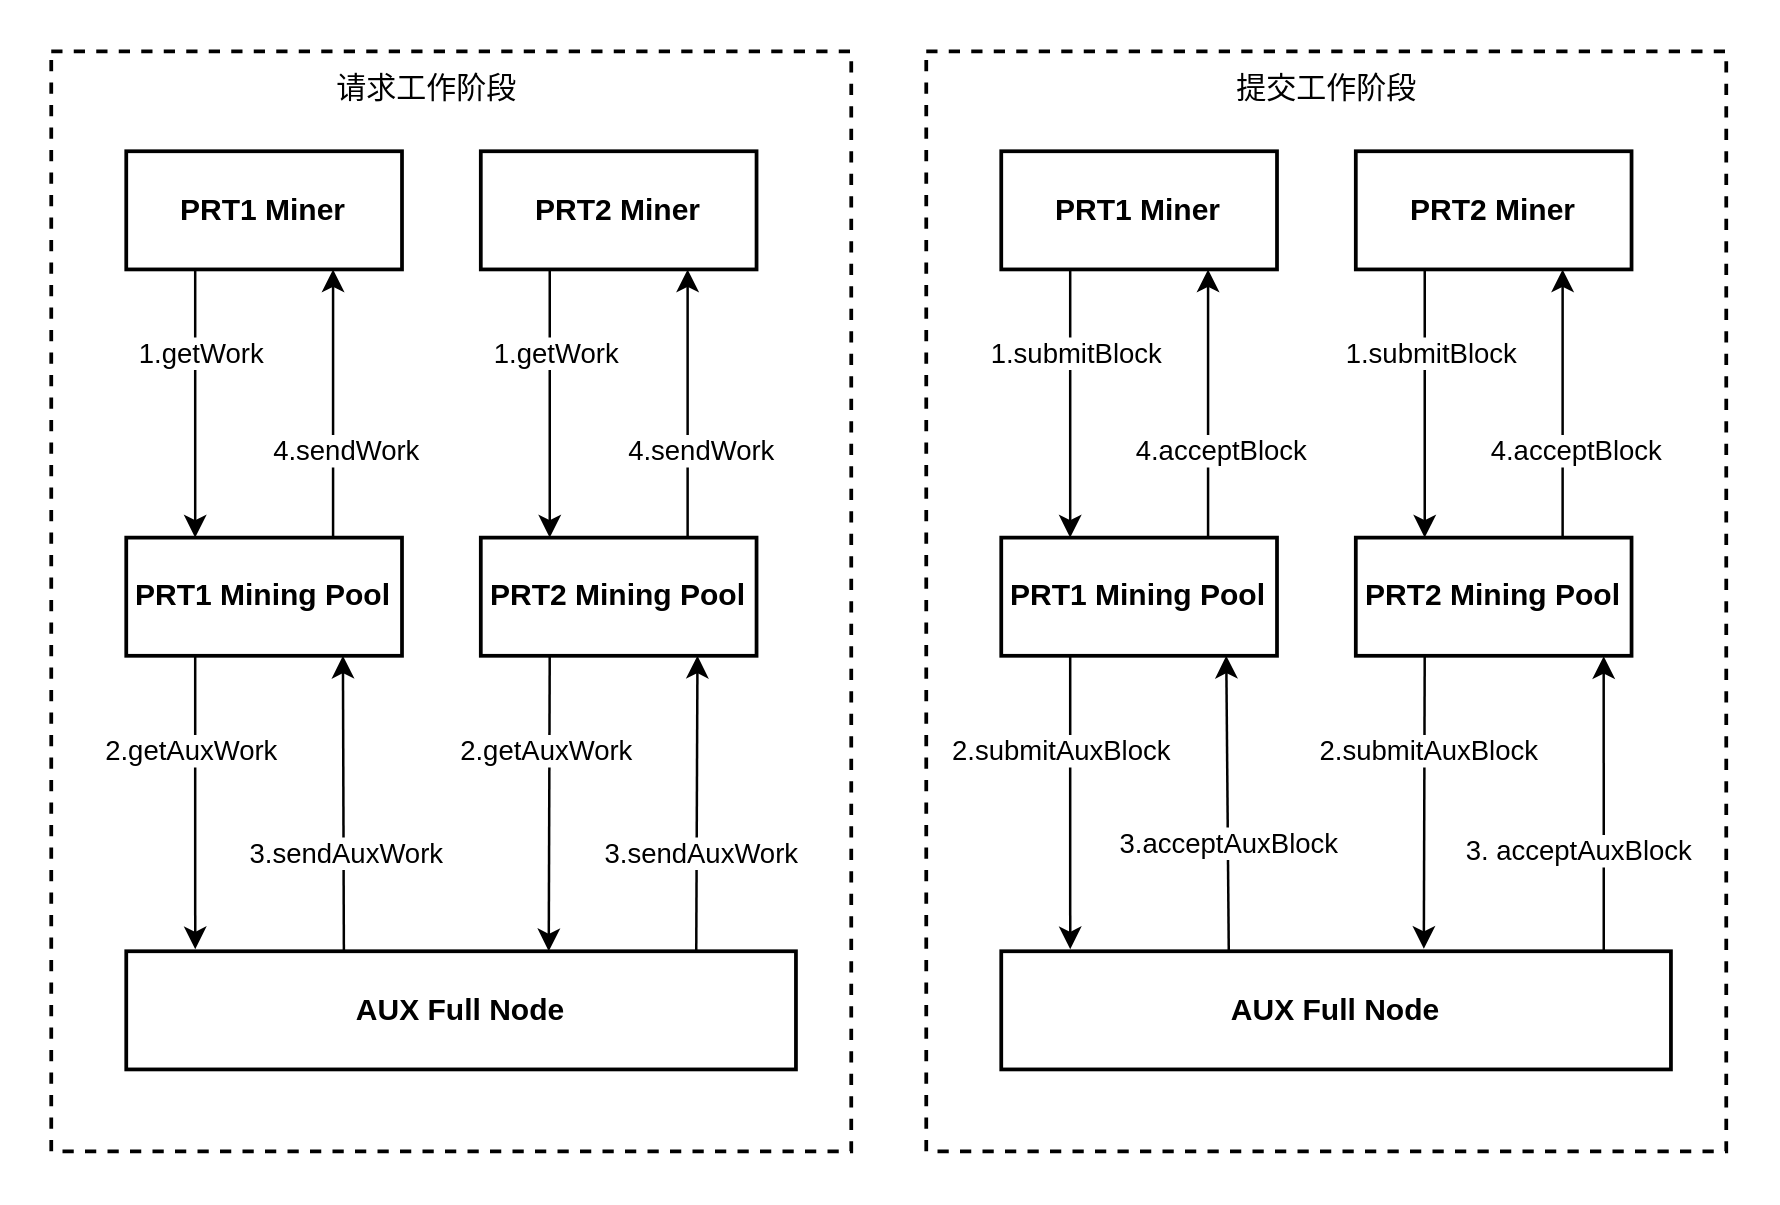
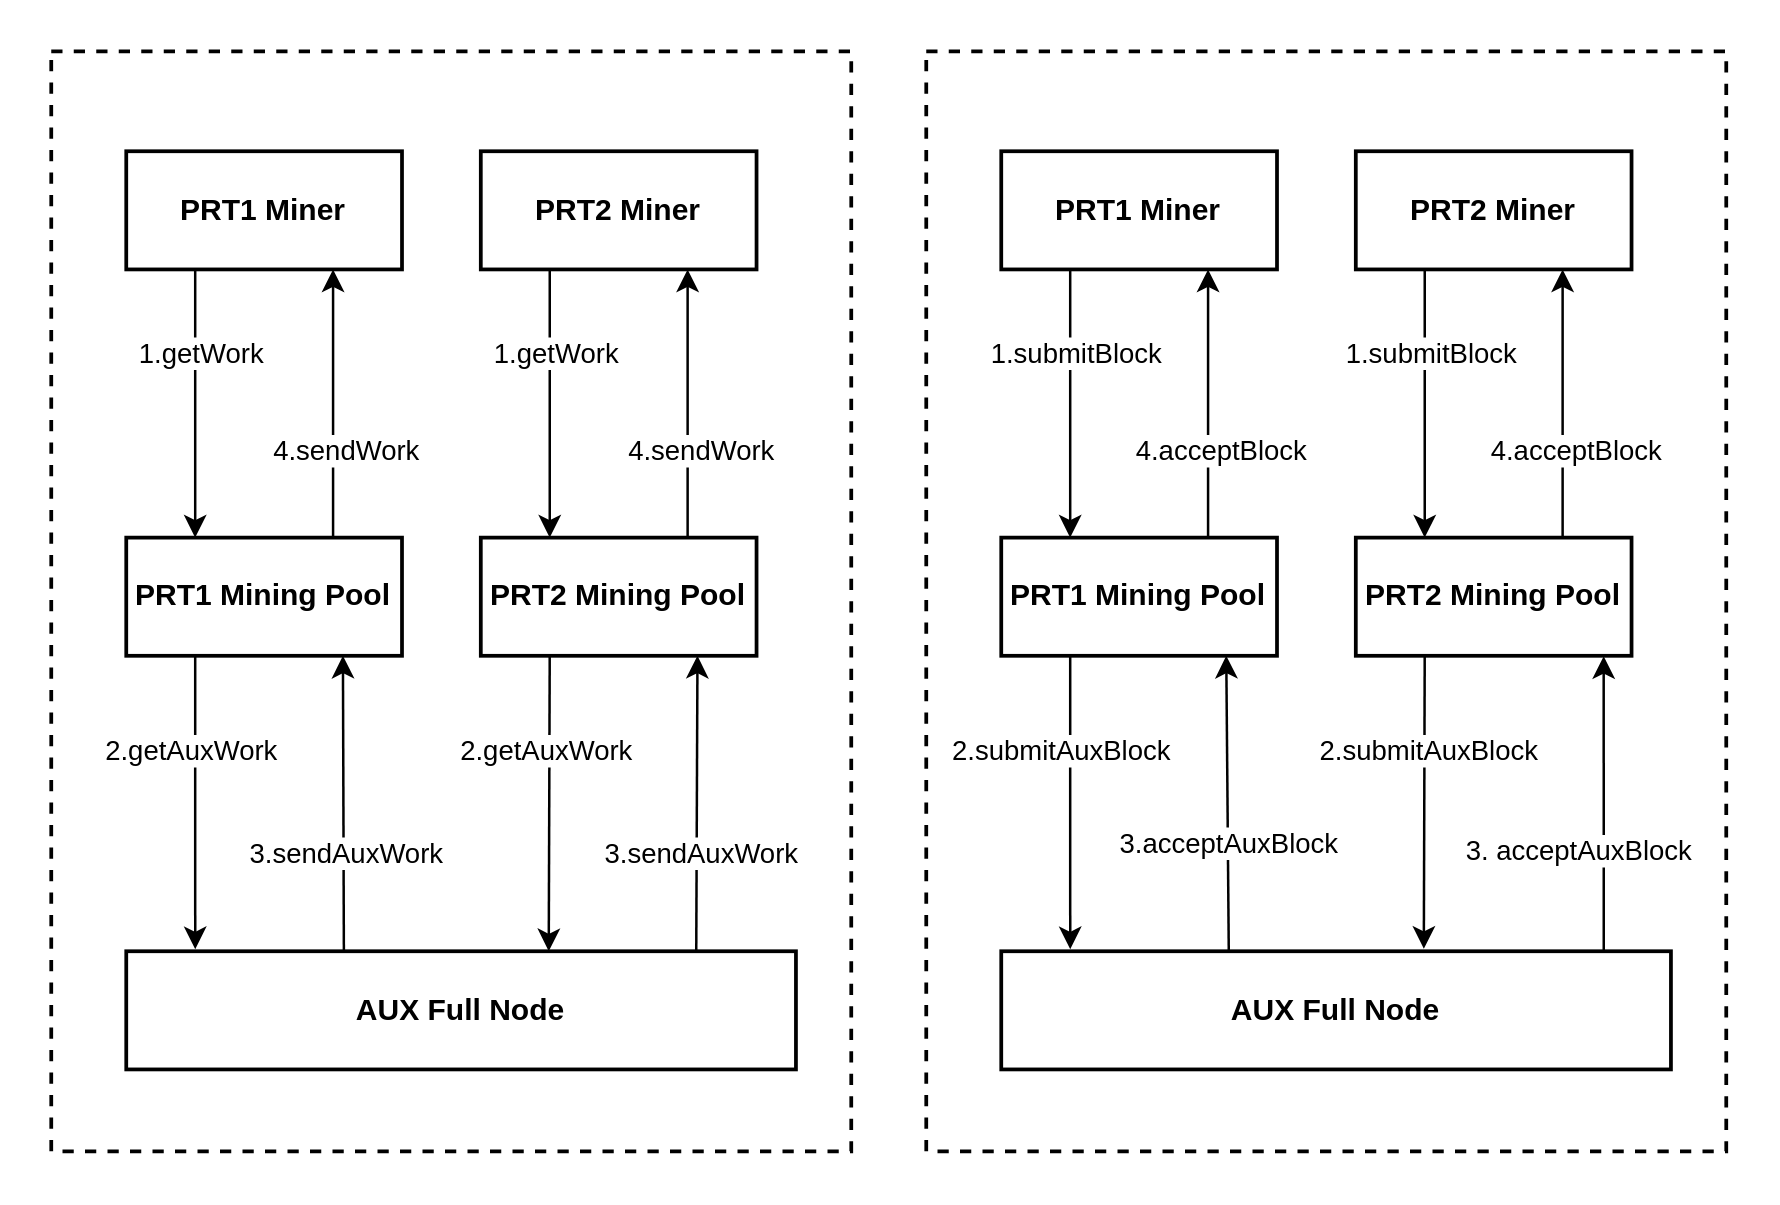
(426, 89) -> none
(1326, 89) -> none
